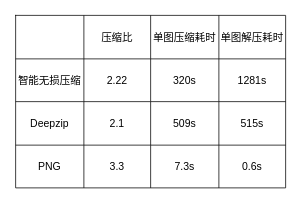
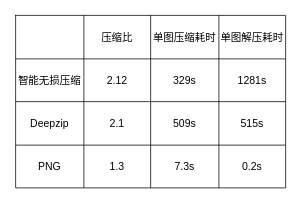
(117, 81) -> (117, 81)
(185, 81) -> (185, 81)
(117, 167) -> (117, 167)
(252, 167) -> (252, 167)
